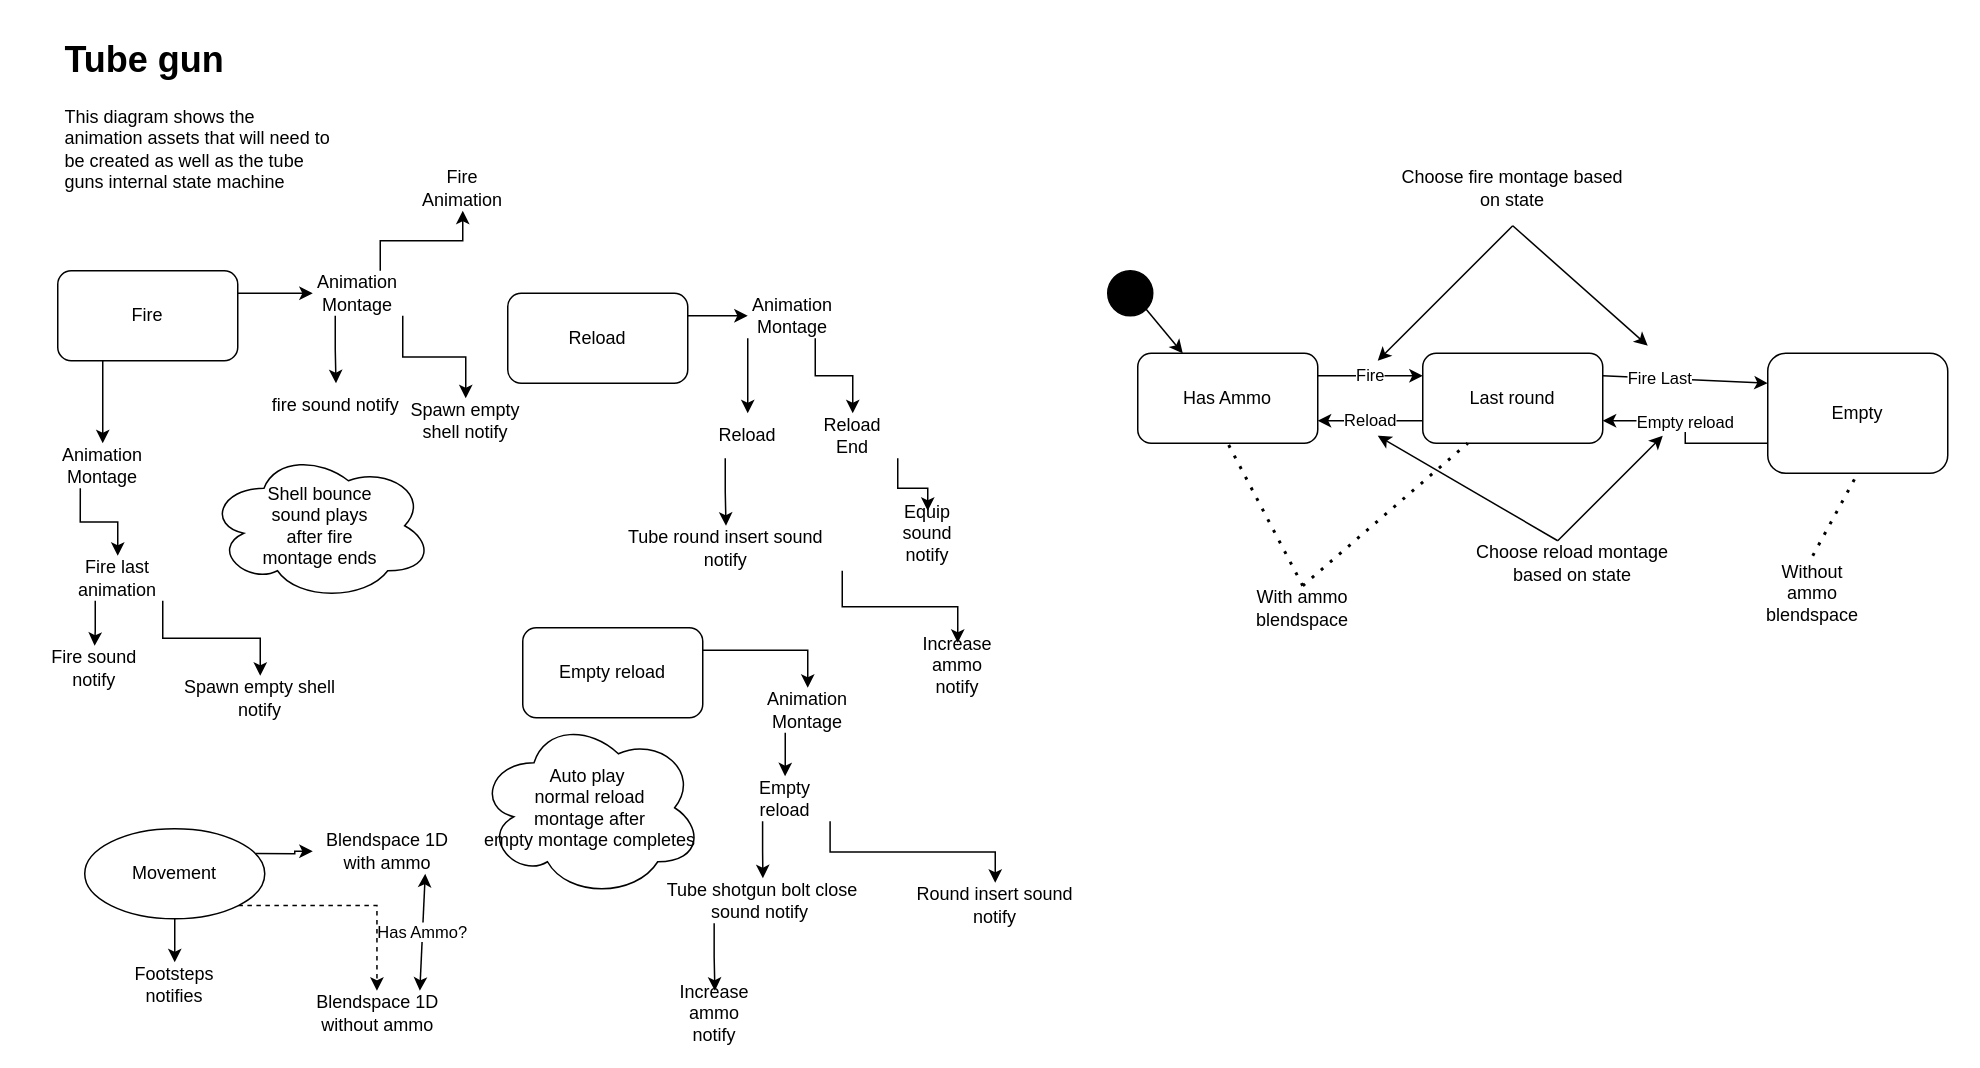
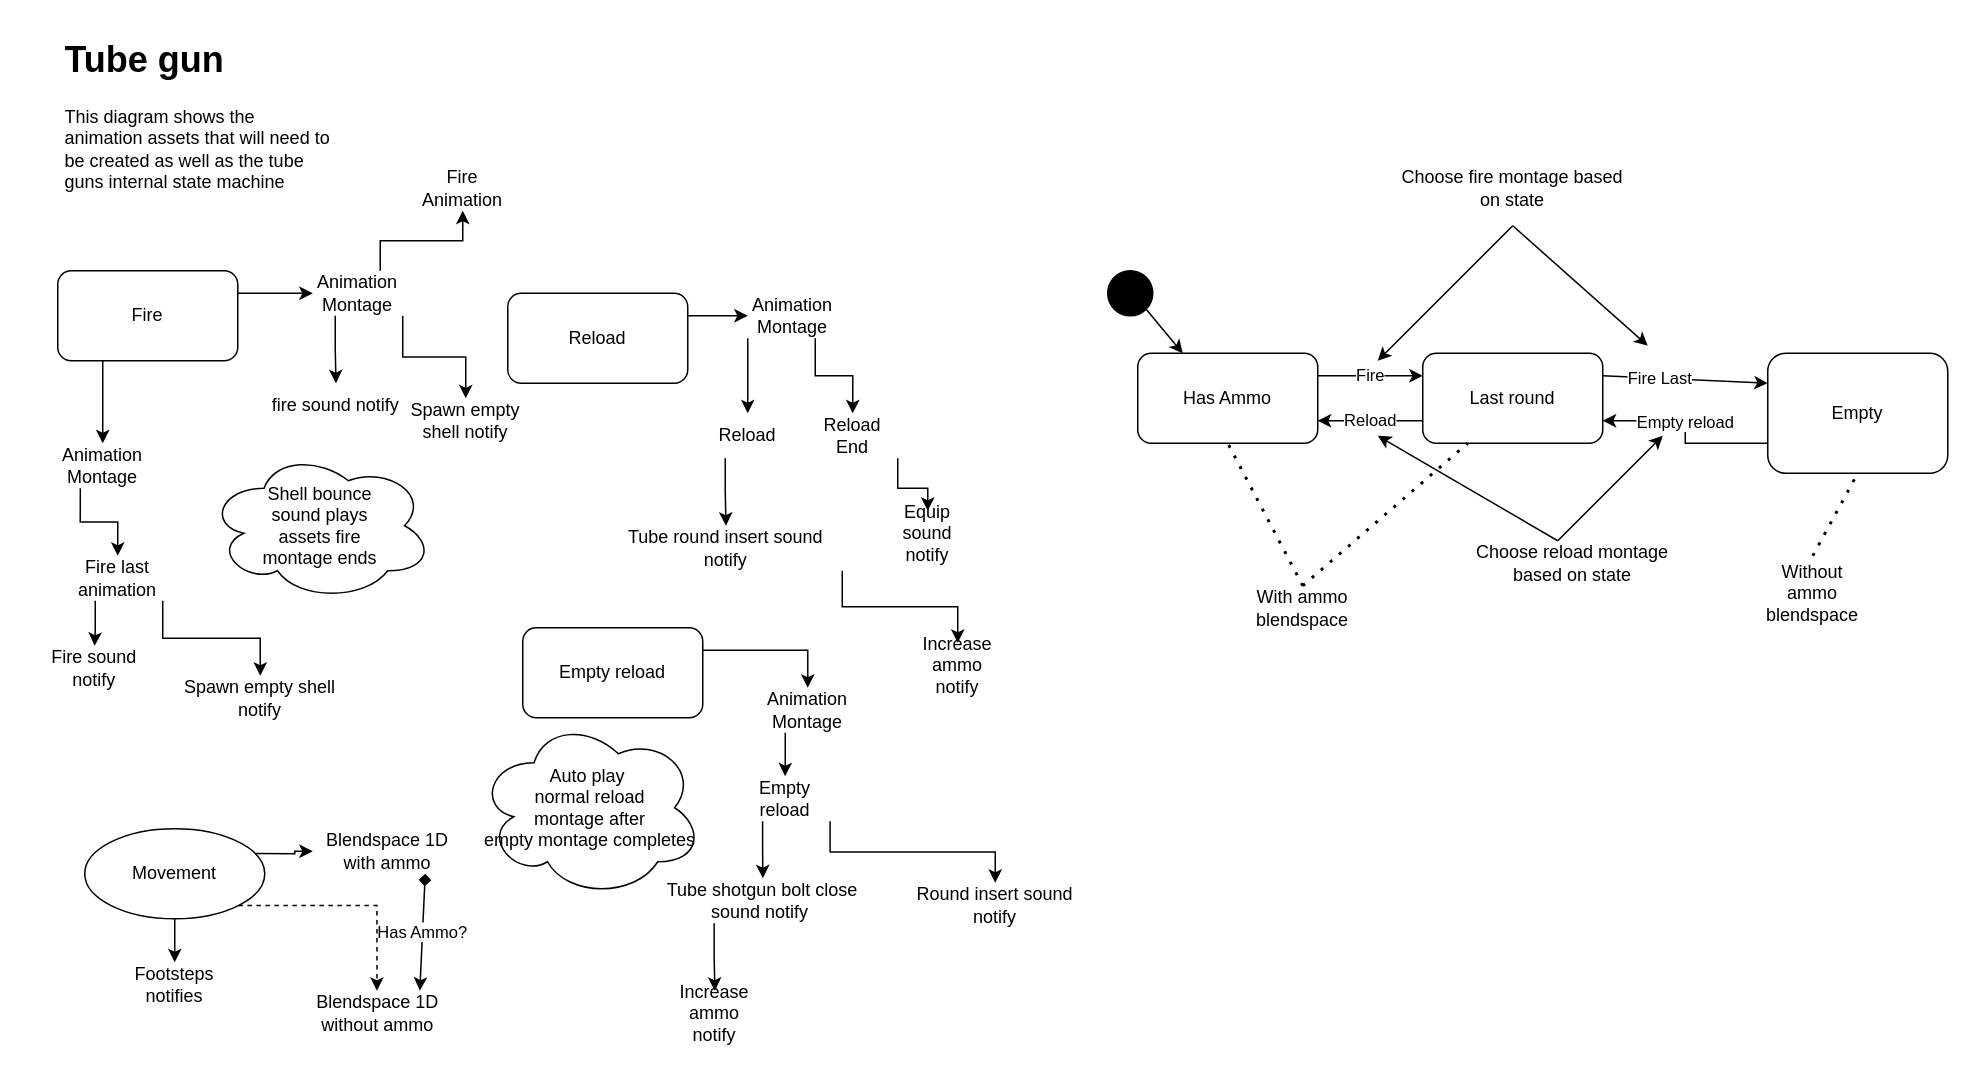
(320, 526) -> (320, 526)
(425, 885) -> (425, 886)
